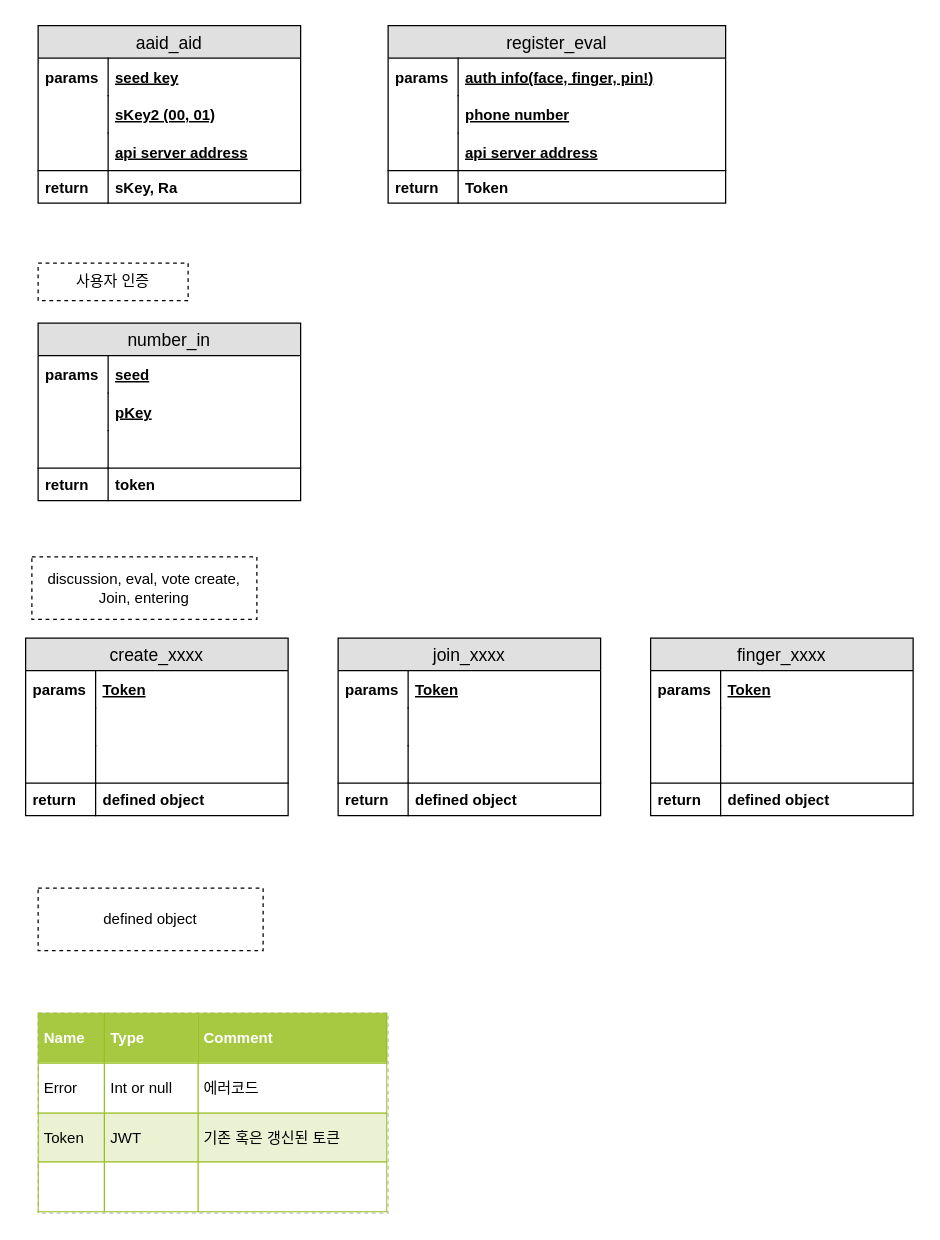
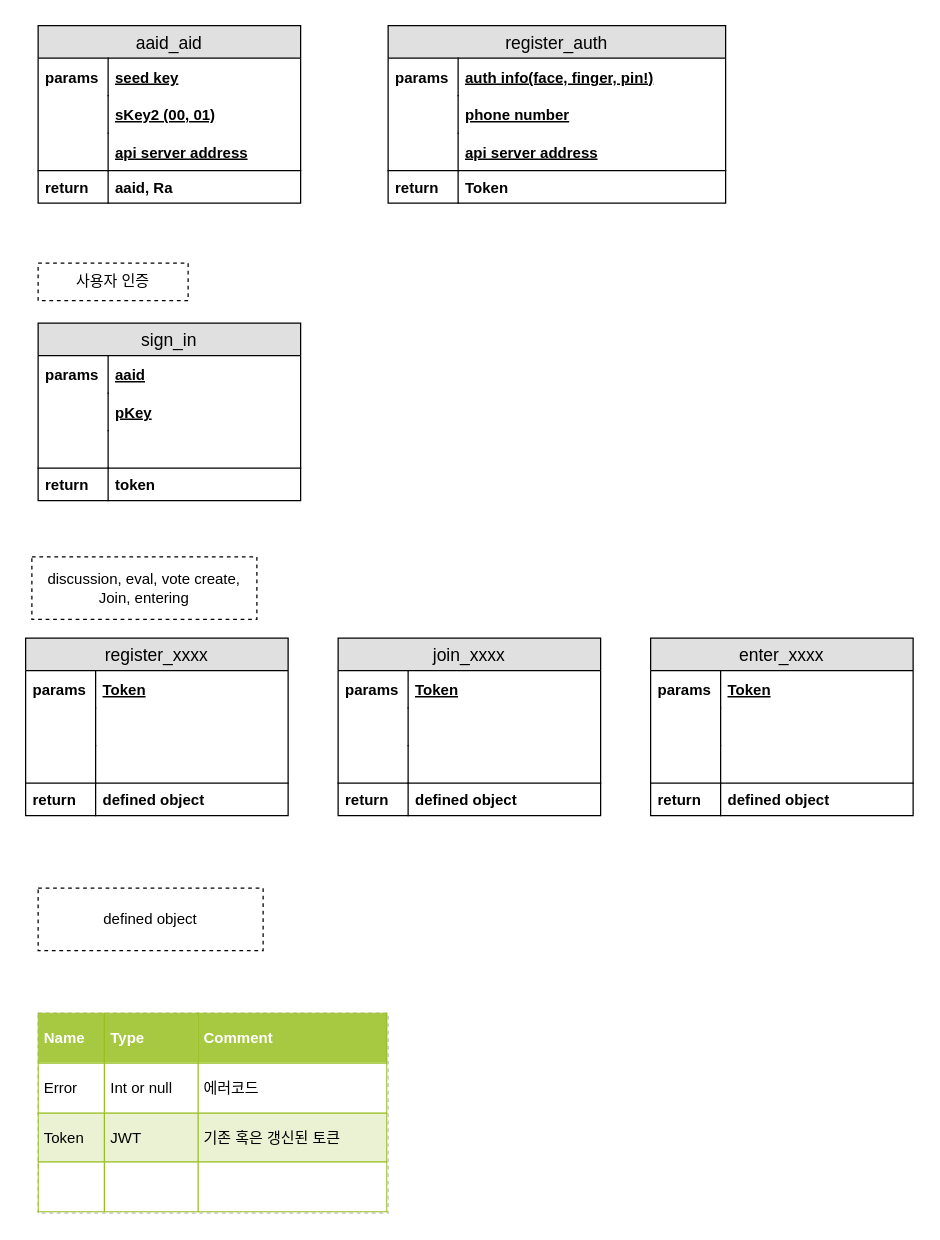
(556, 43) -> (556, 43)
(145, 188) -> (143, 188)
(169, 340) -> (169, 340)
(132, 375) -> (130, 375)
(156, 655) -> (156, 655)
(781, 655) -> (781, 655)
